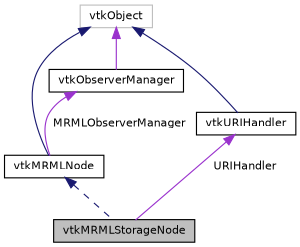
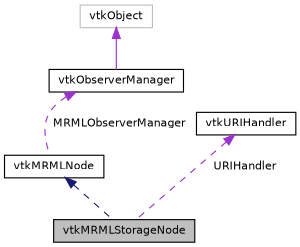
(194, 69) -> none
(33, 86) -> none
(46, 122) -> (46, 122)
(181, 181) -> (181, 181)
